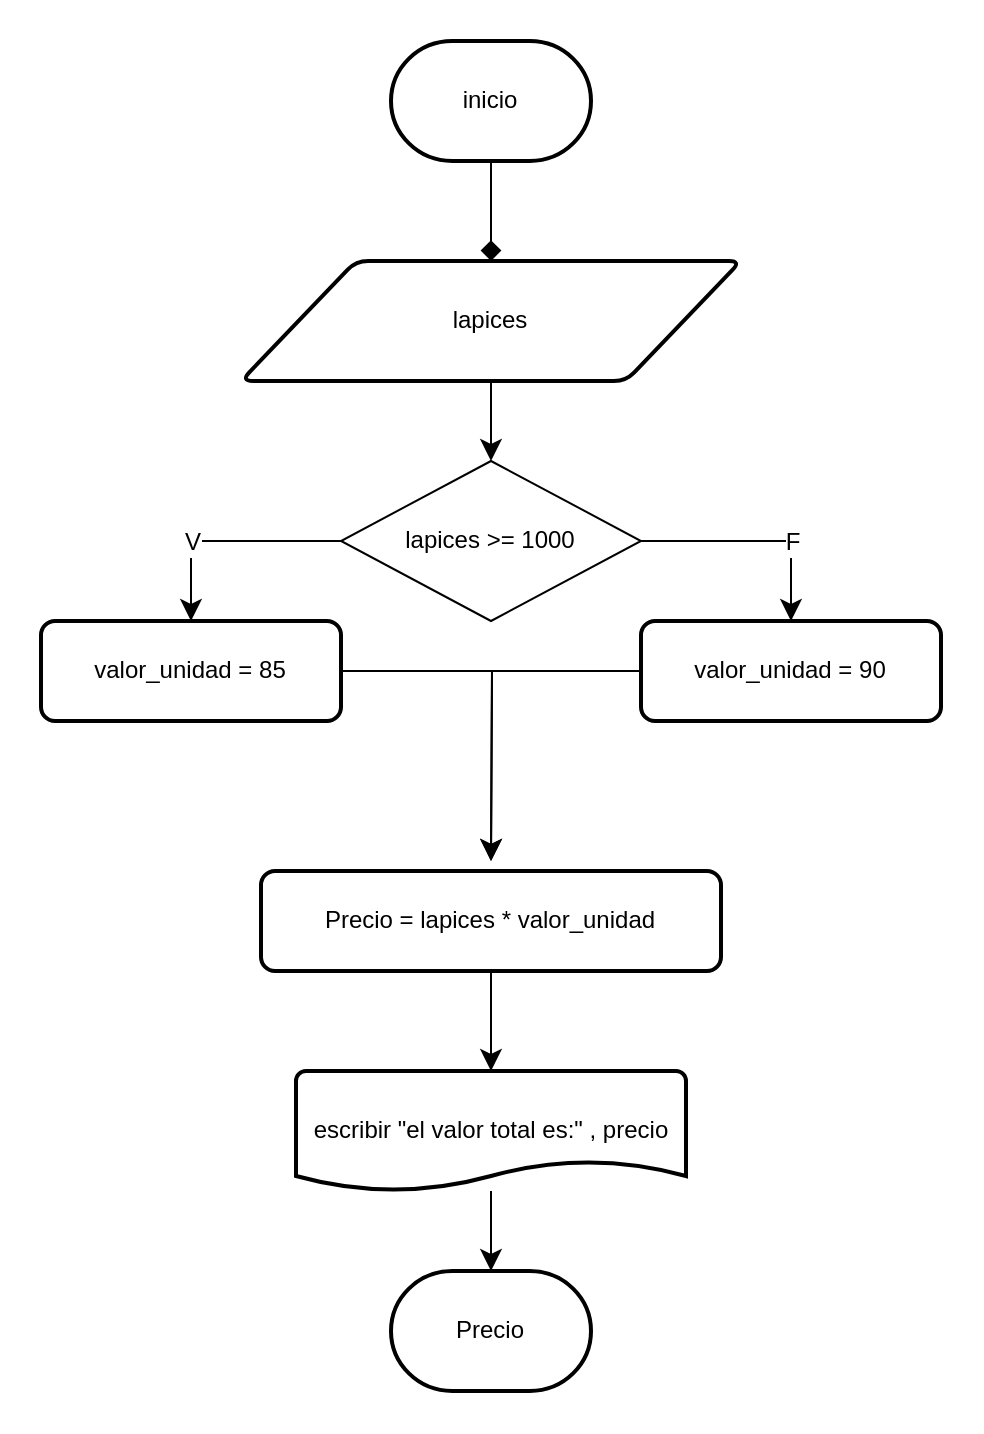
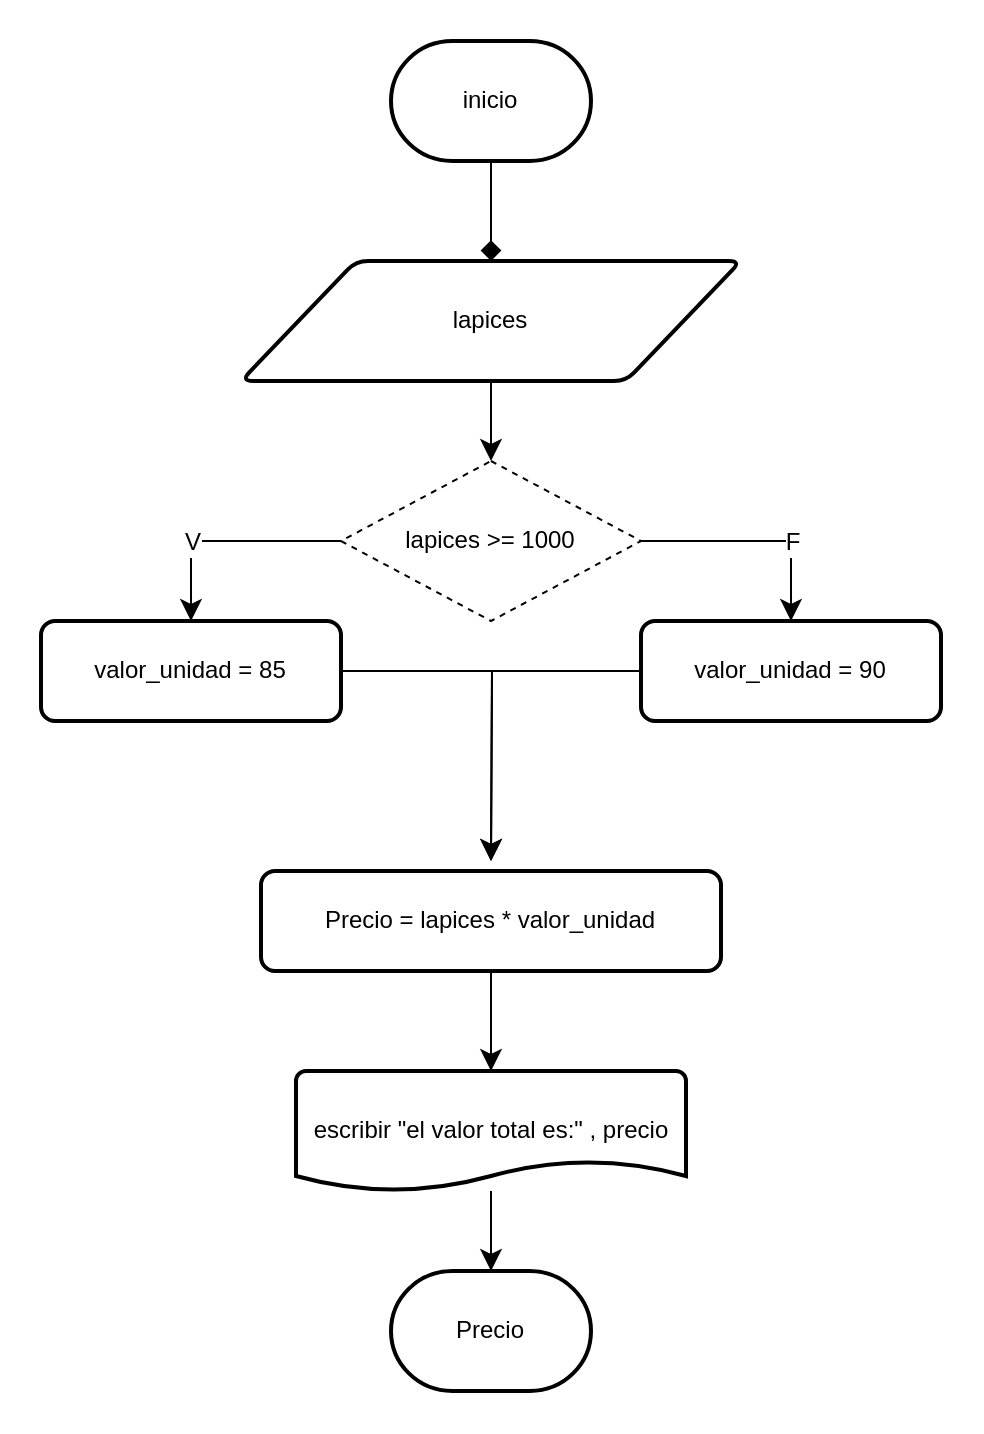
(491, 541) -> (491, 541)
